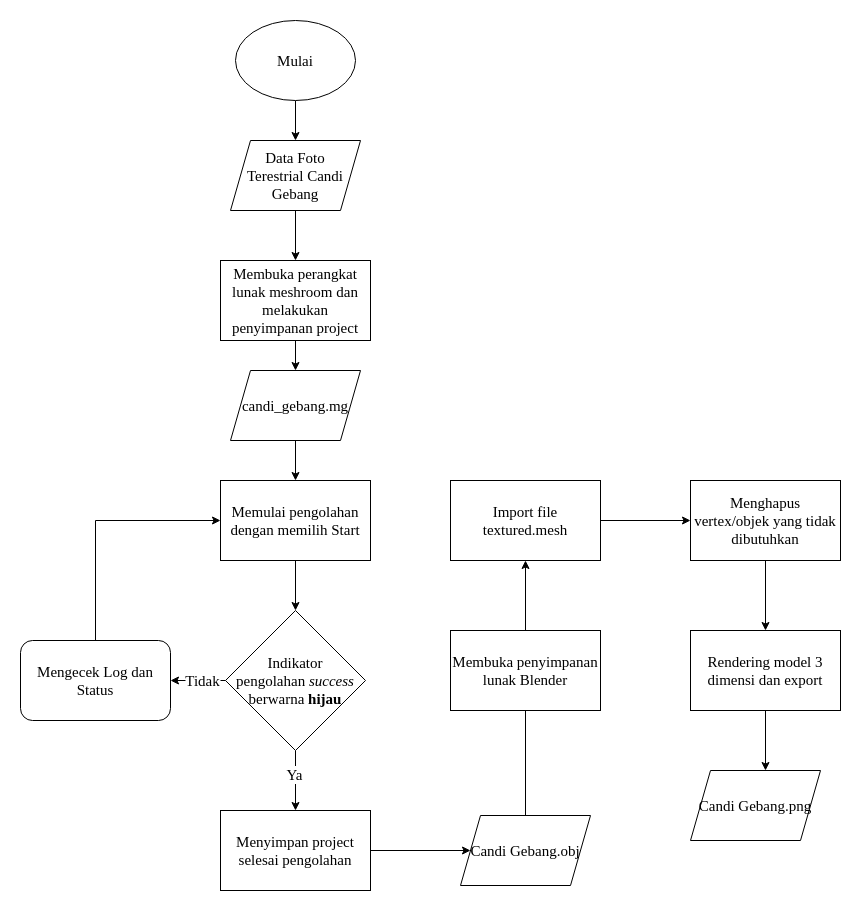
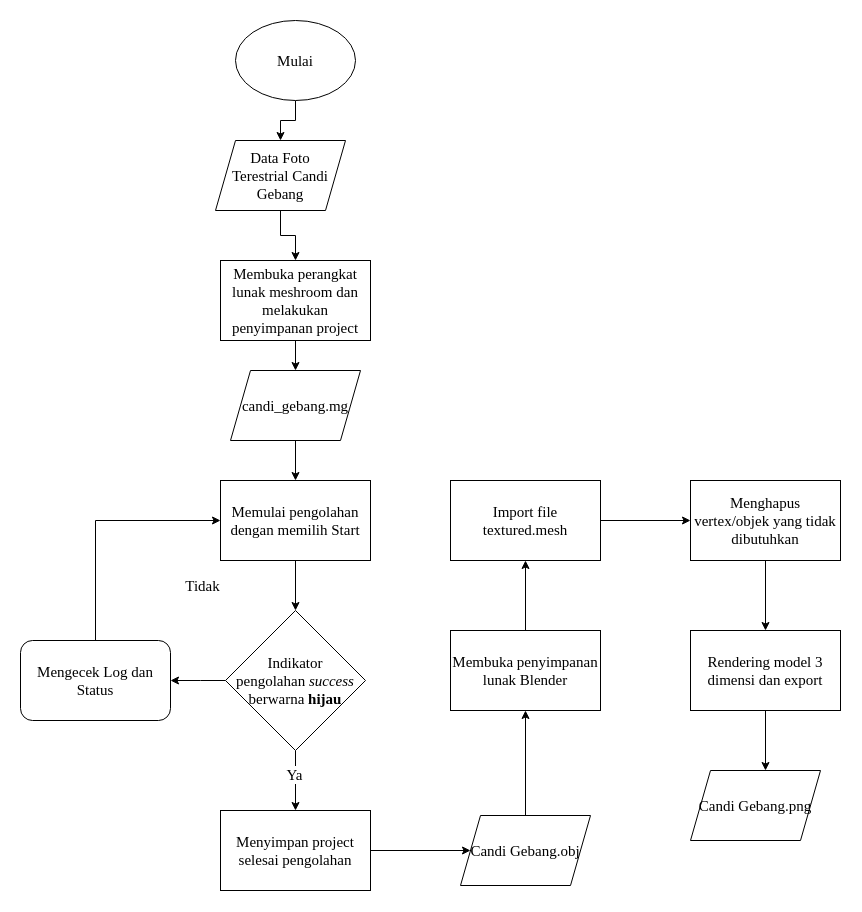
(296, 176) -> (281, 176)
(203, 681) -> (203, 586)
(526, 717) -> (526, 719)
